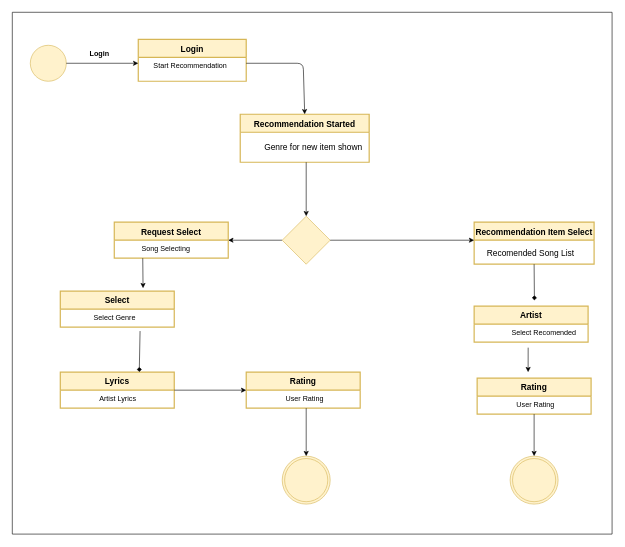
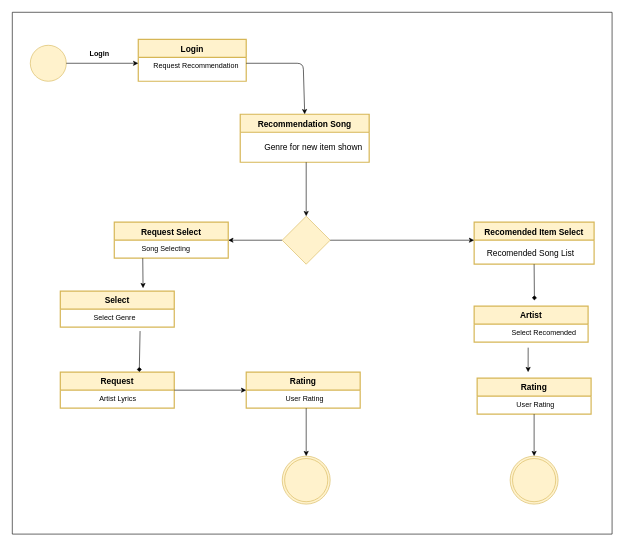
(182, 66) -> (186, 66)
(305, 124) -> (305, 124)
(534, 232) -> (534, 232)
(117, 382) -> (117, 382)
